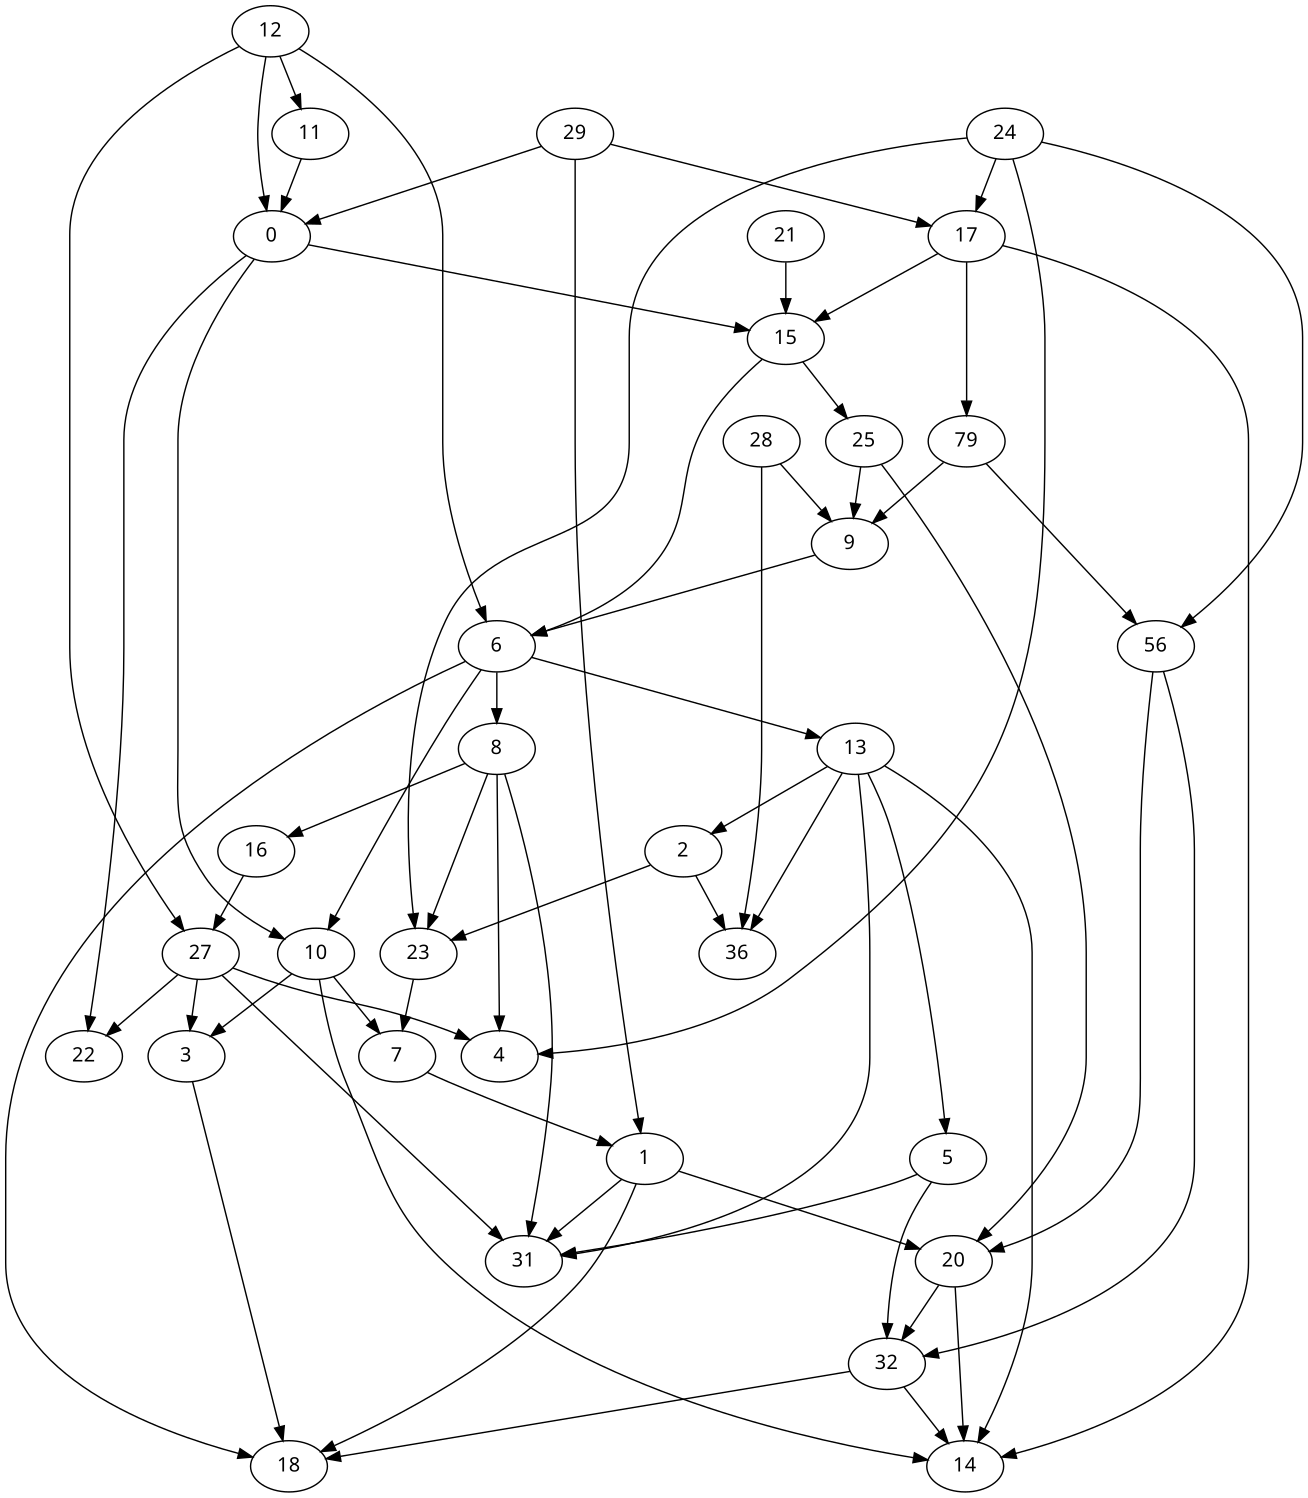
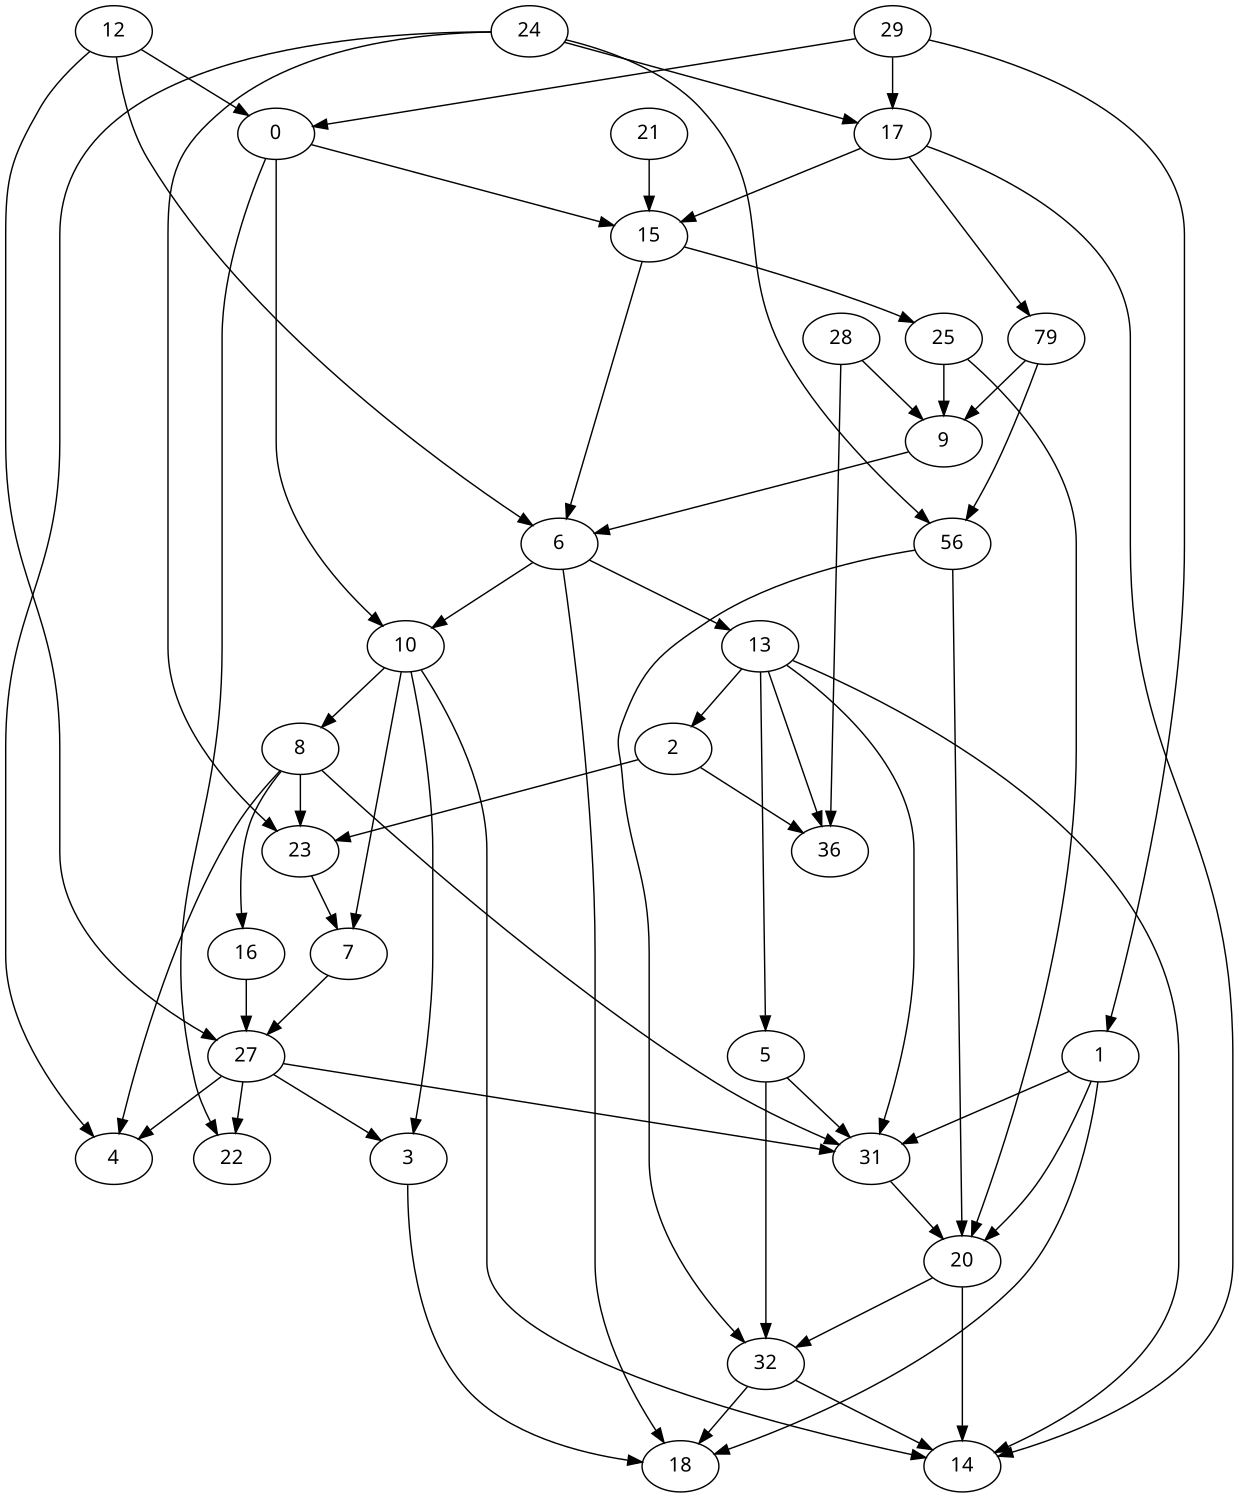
(310, 134) -> none
(497, 691) -> (358, 693)
(512, 1108) -> (303, 1000)
none -> (912, 1205)
